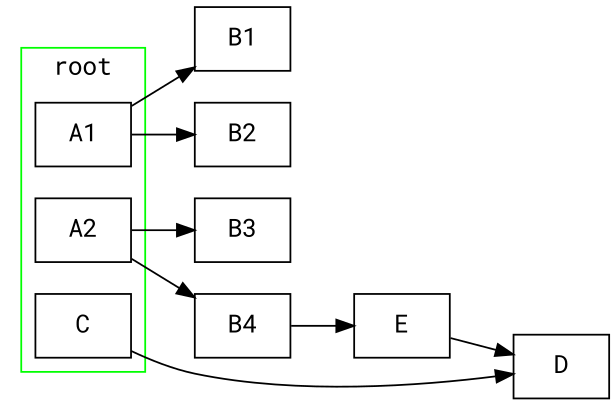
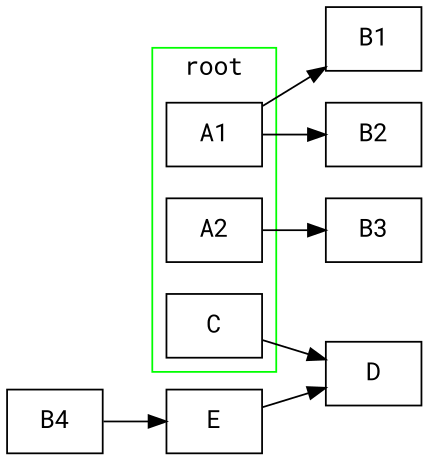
(157, 274) -> none
